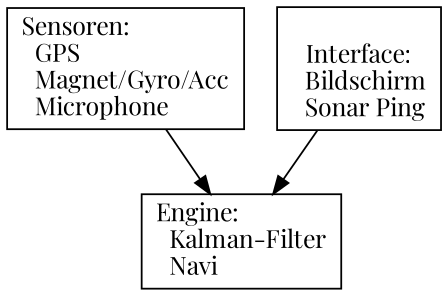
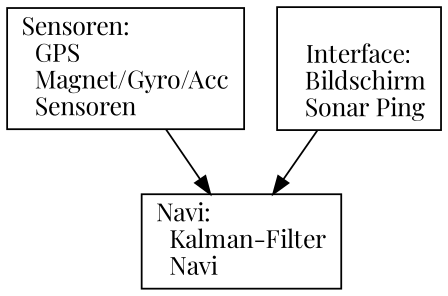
(126, 69) -> (126, 69)
(241, 241) -> (241, 241)
